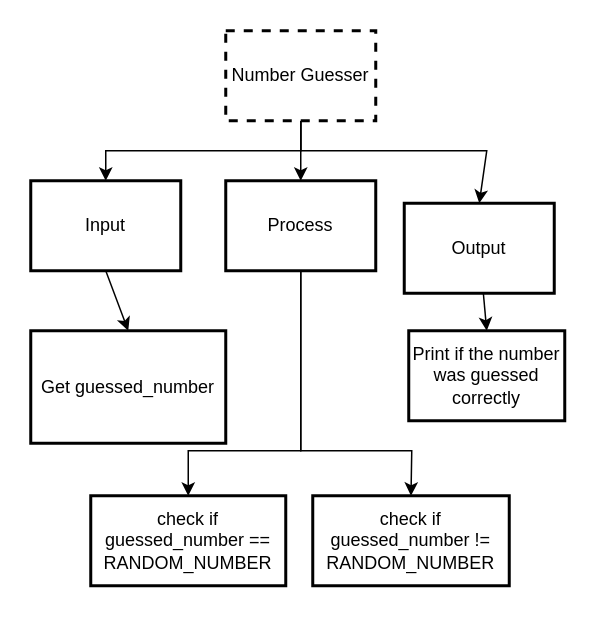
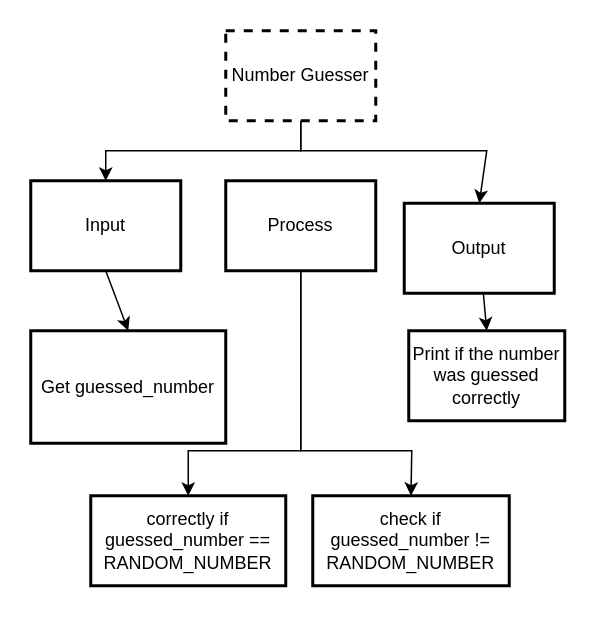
(301, 162) -> none
(188, 541) -> (188, 541)
